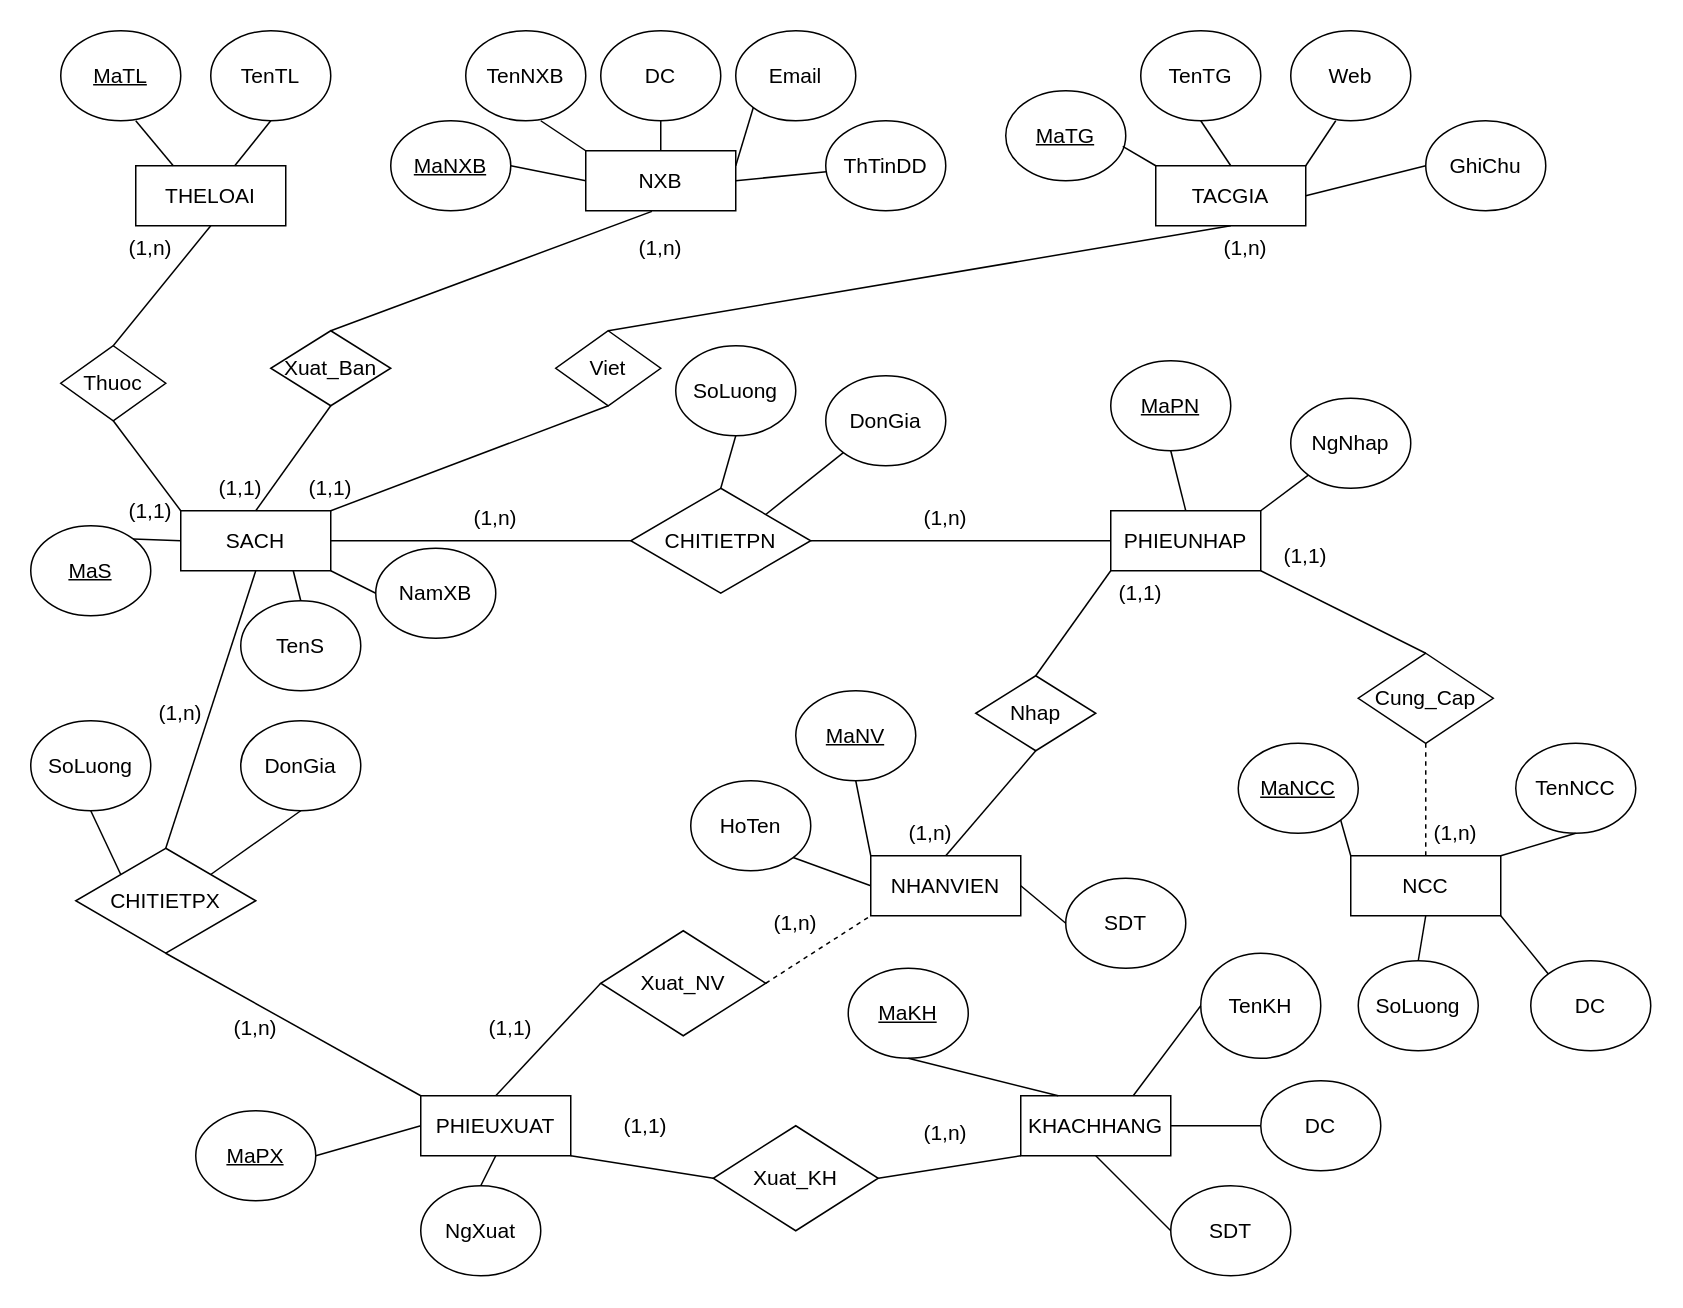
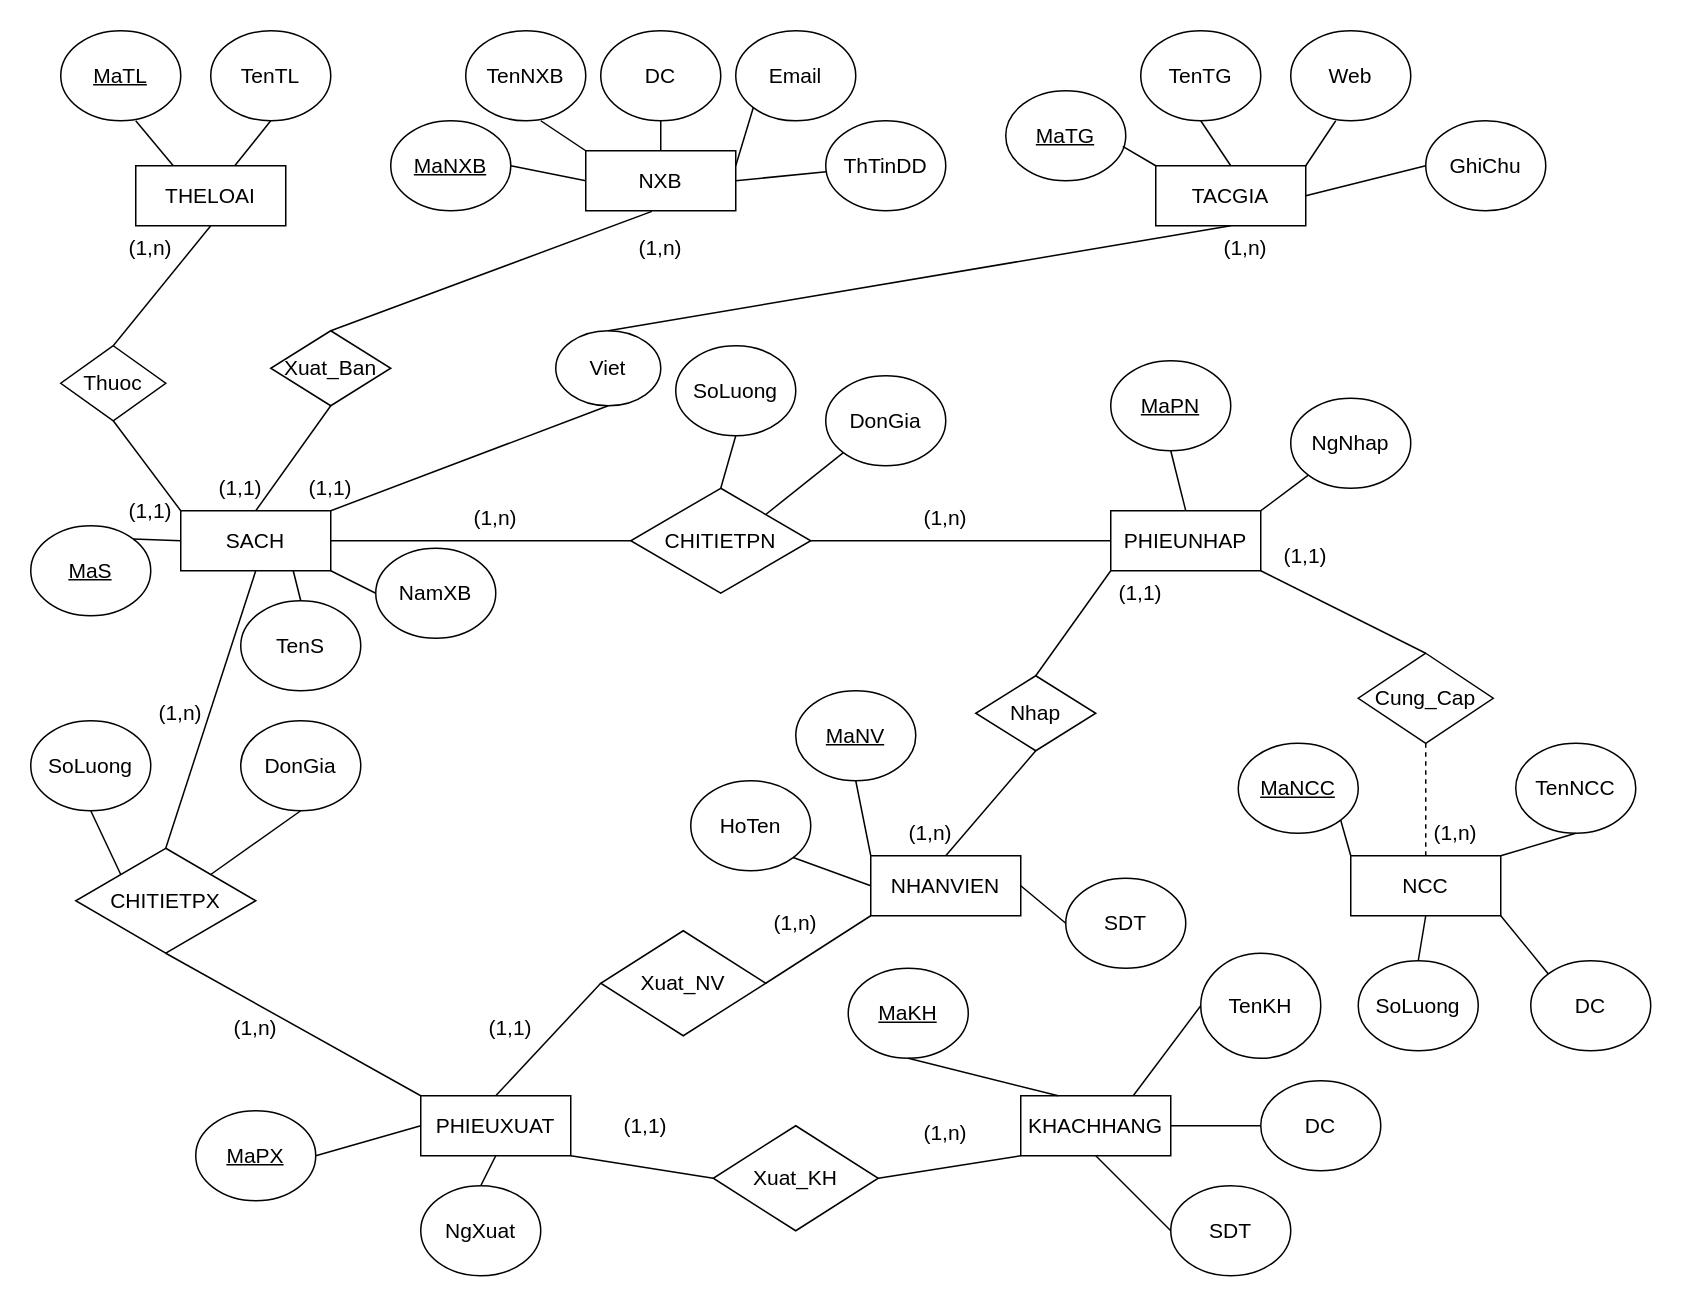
(608, 368) -> (608, 368)
(819, 949) -> (819, 949)
